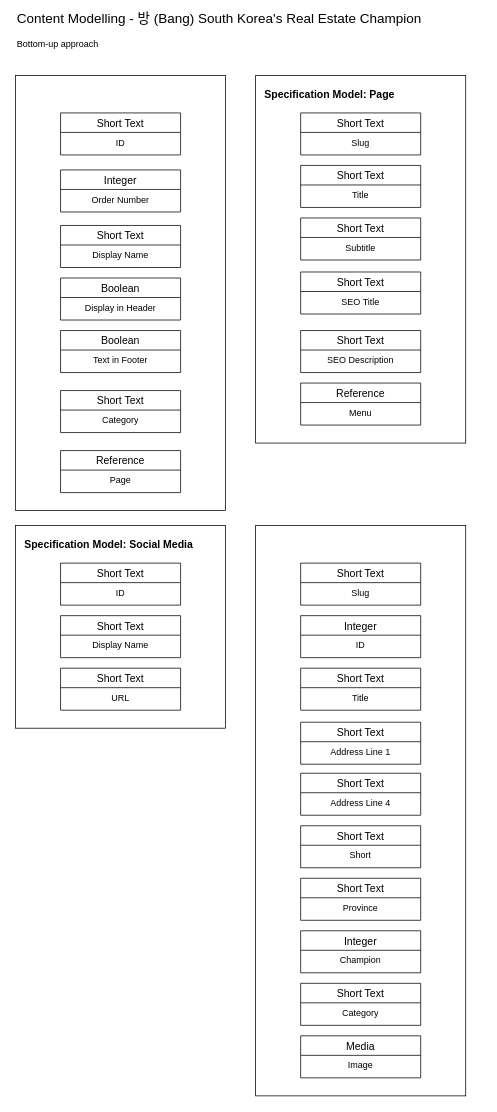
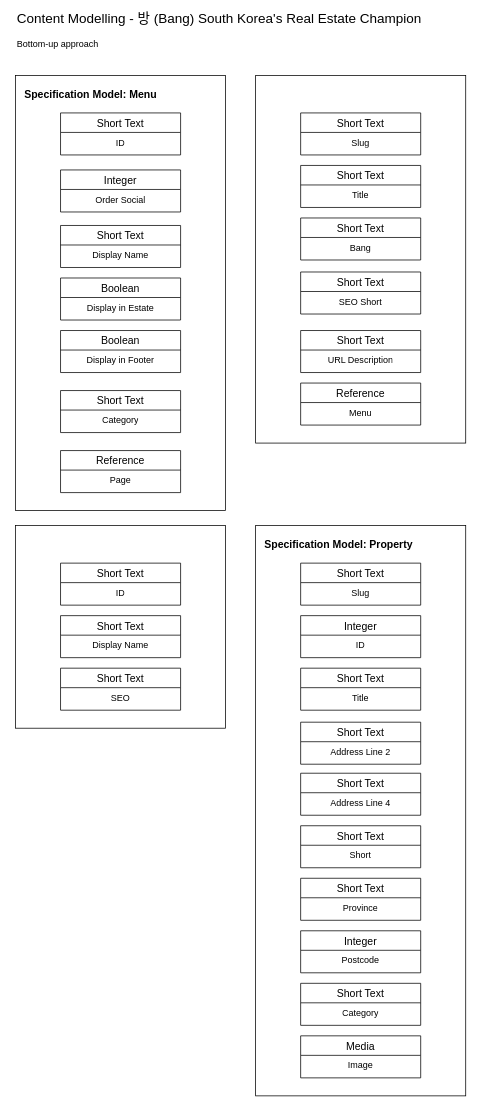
none -> (120, 94)
(360, 94) -> none
(120, 200) -> (120, 200)
(360, 248) -> (360, 248)
(360, 302) -> (360, 302)
(120, 308) -> (120, 308)
(120, 361) -> (120, 361)
(360, 361) -> (360, 361)
(120, 544) -> none
none -> (360, 544)
(120, 698) -> (120, 698)
(360, 752) -> (360, 752)
(360, 961) -> (360, 961)
